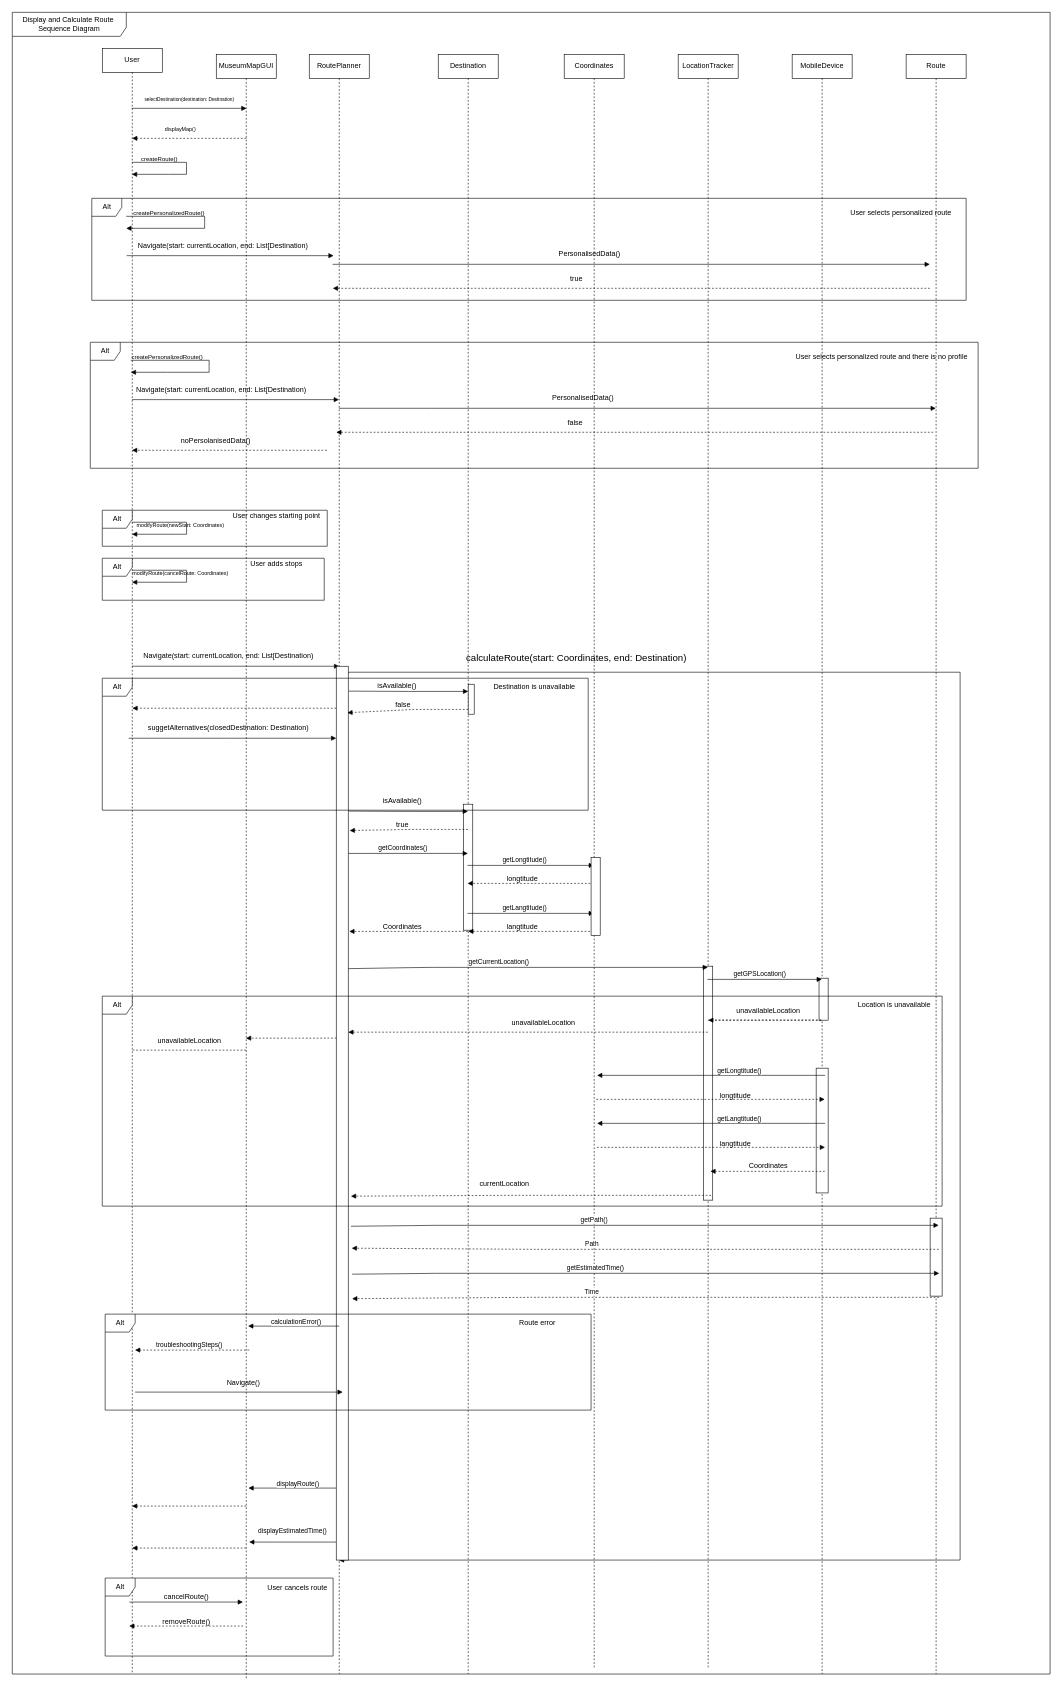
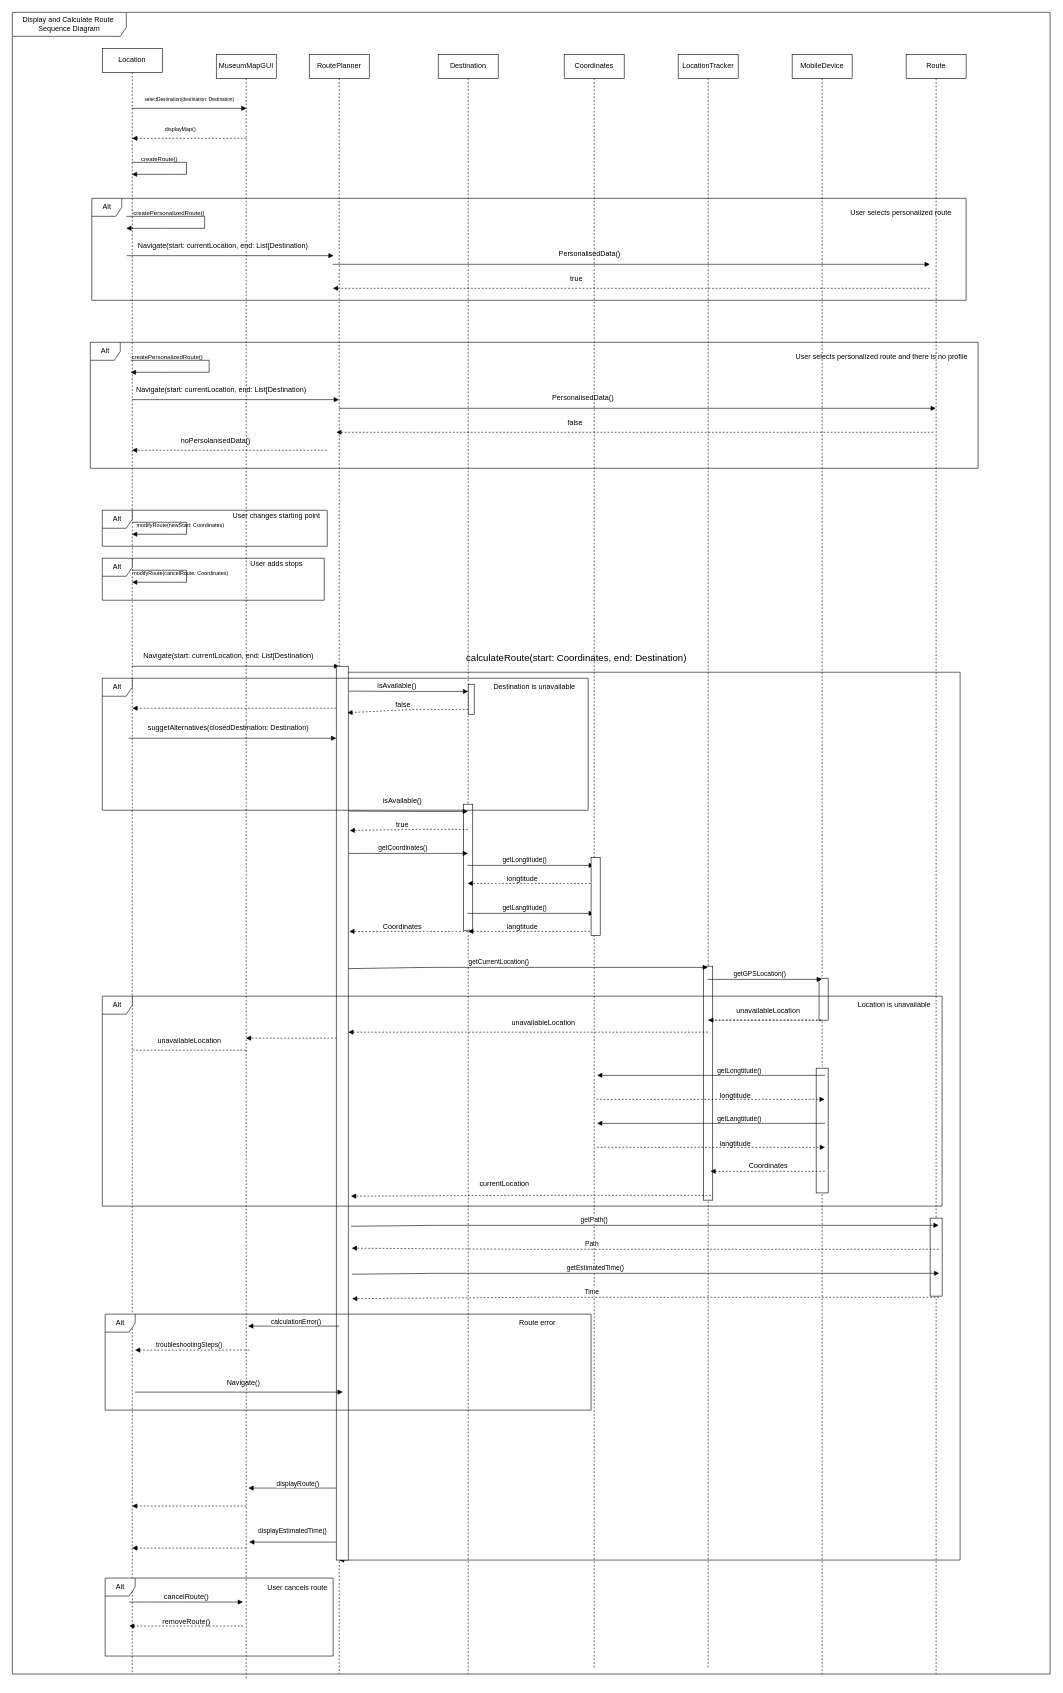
(132, 60) -> (132, 60)
